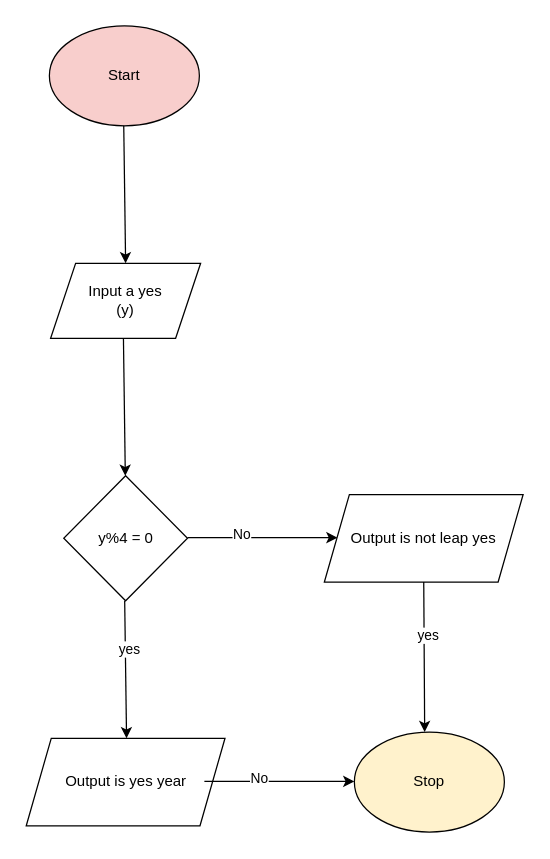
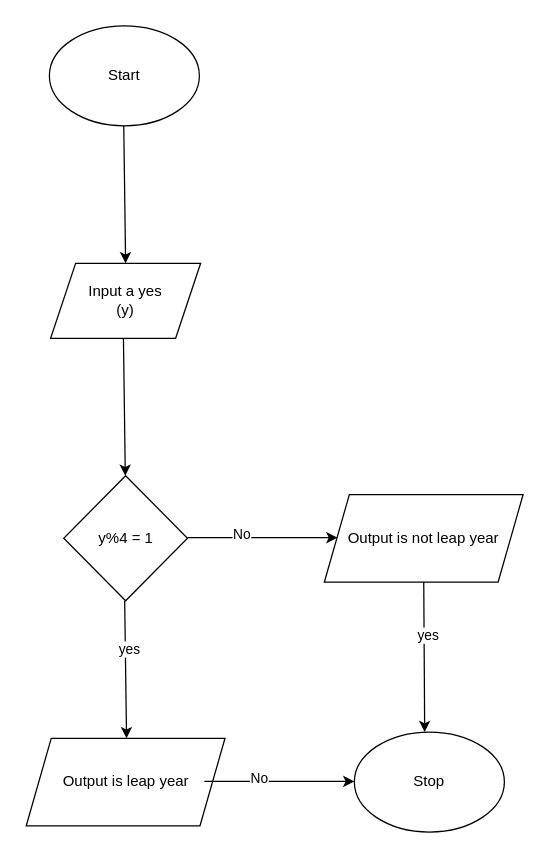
(124, 76) -> (124, 76)
(126, 538) -> (126, 538)
(424, 538) -> (424, 538)
(126, 782) -> (126, 782)
(429, 782) -> (429, 782)
